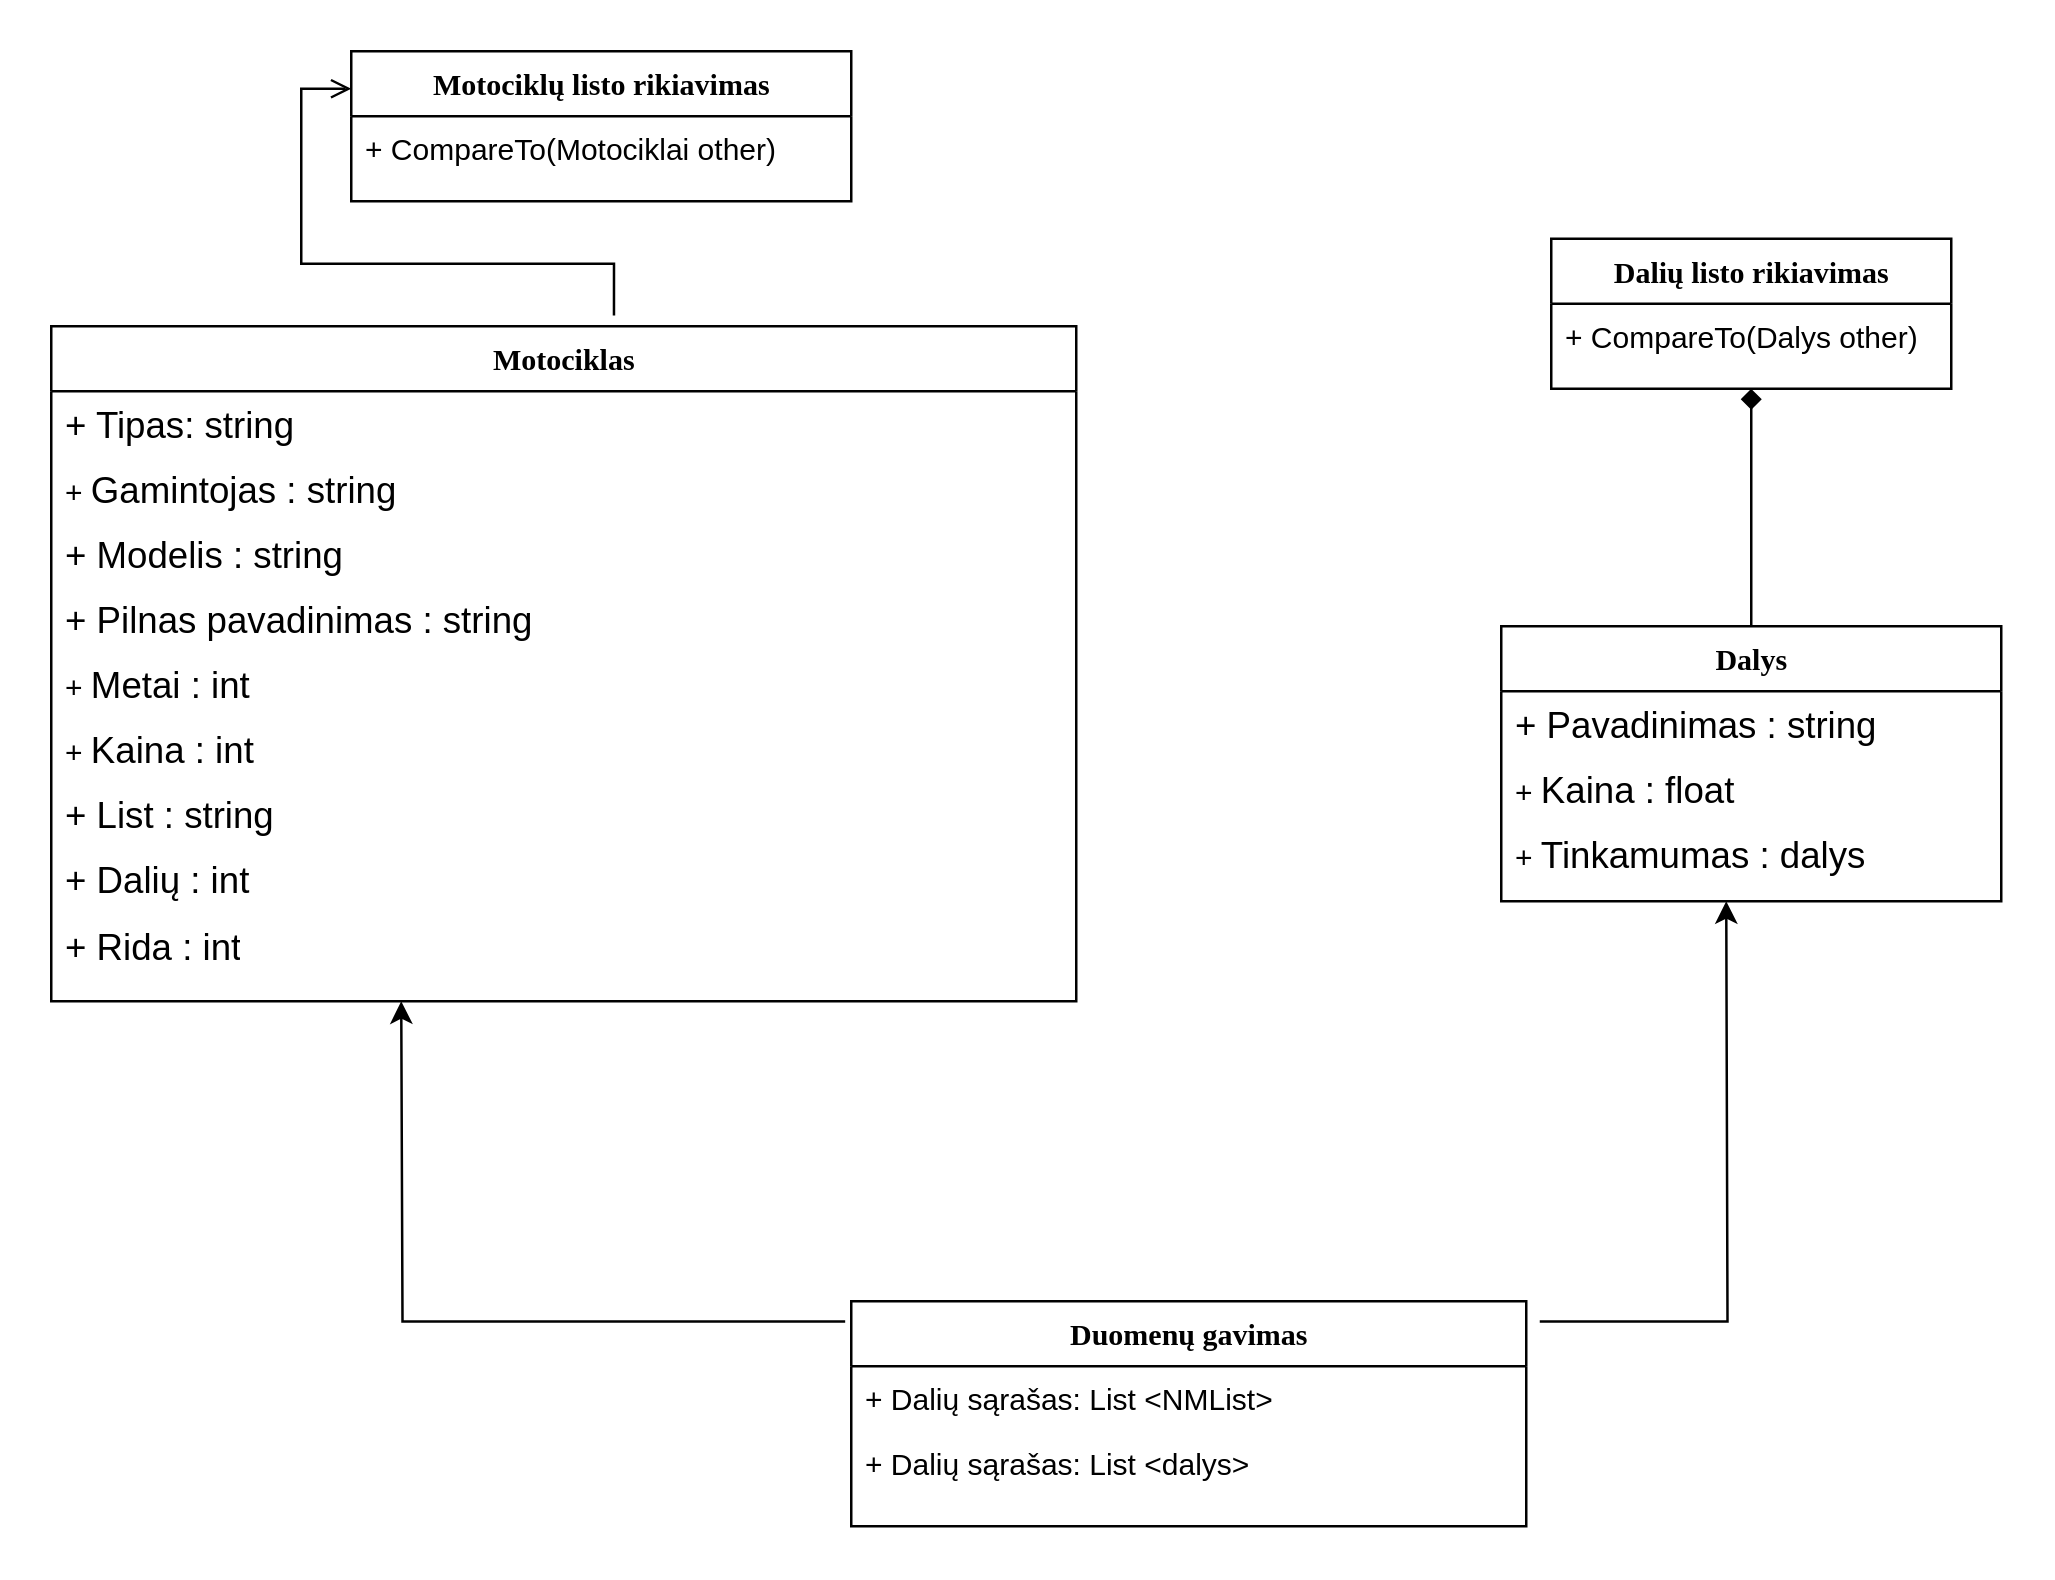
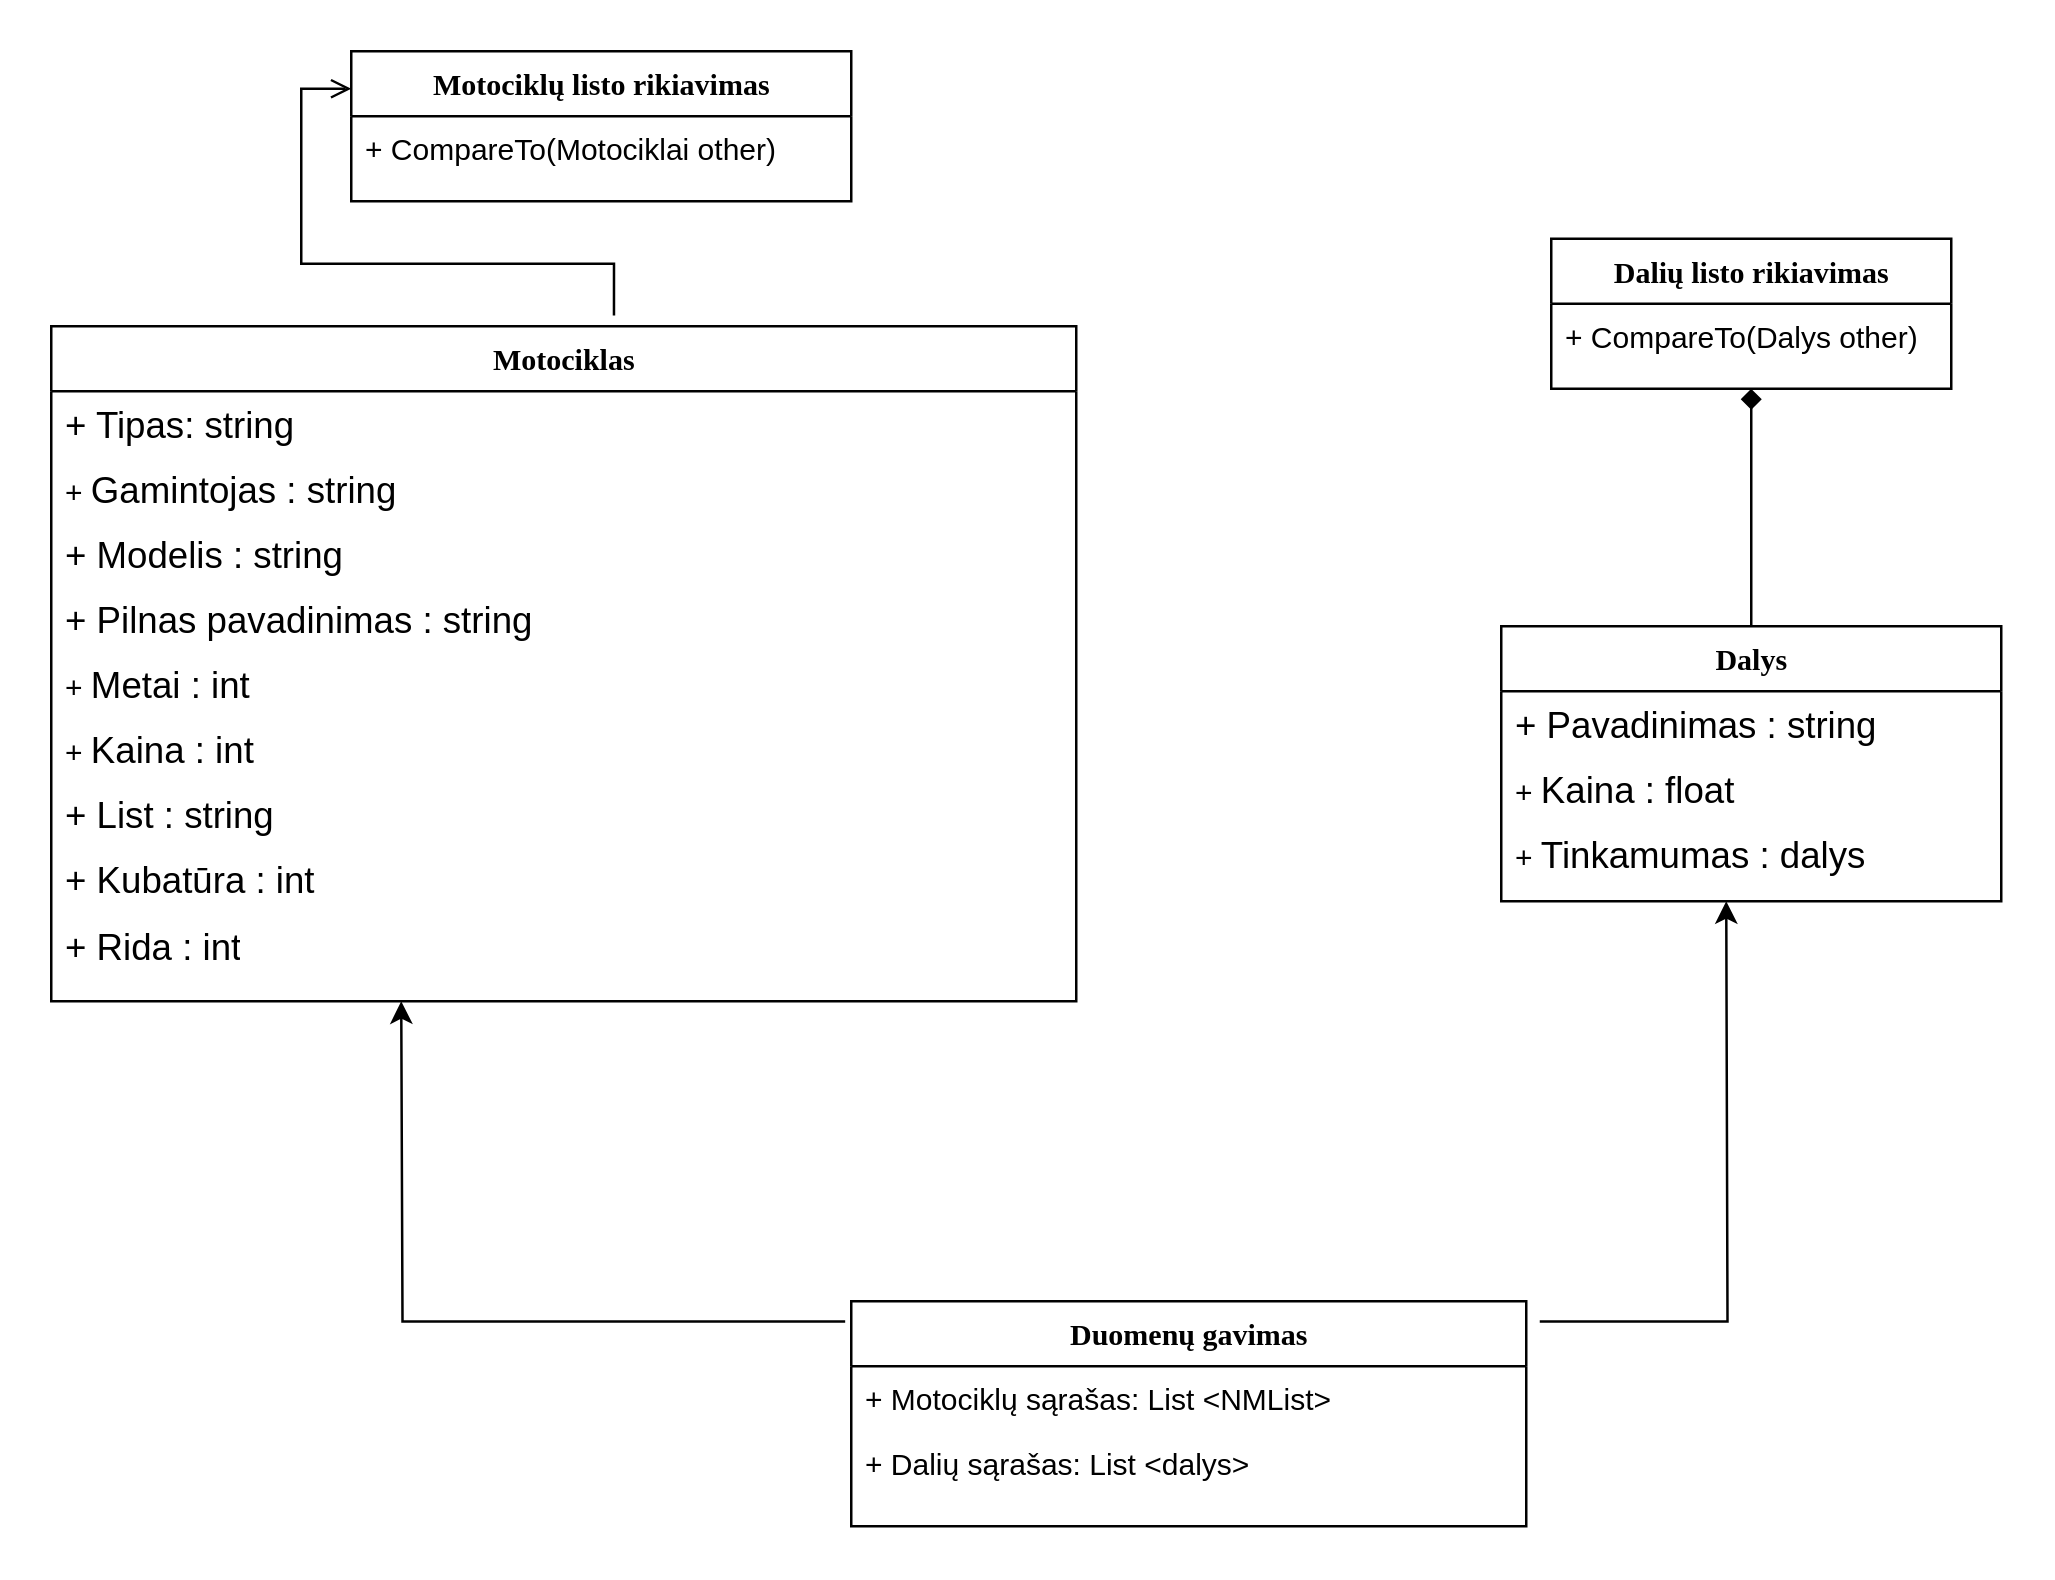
(148, 882) -> (181, 882)
(1083, 1402) -> (1117, 1402)
